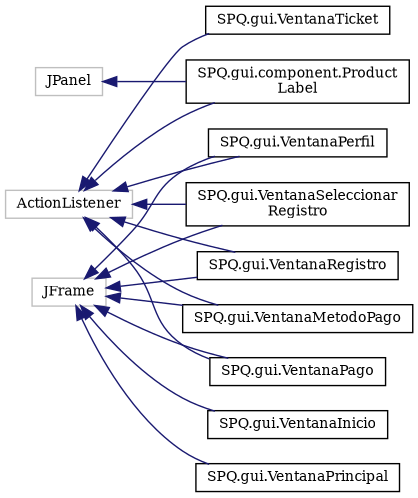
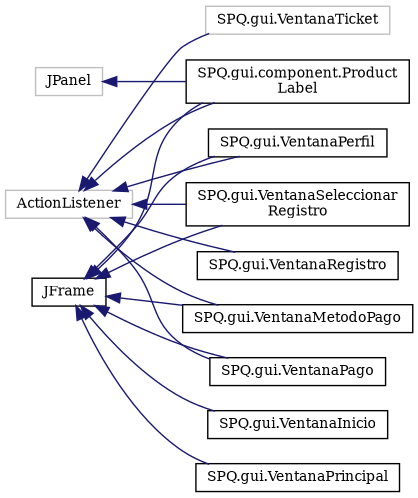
(298, 20) -> (298, 20)
(178, 280) -> (150, 190)
(69, 292) -> (69, 292)
